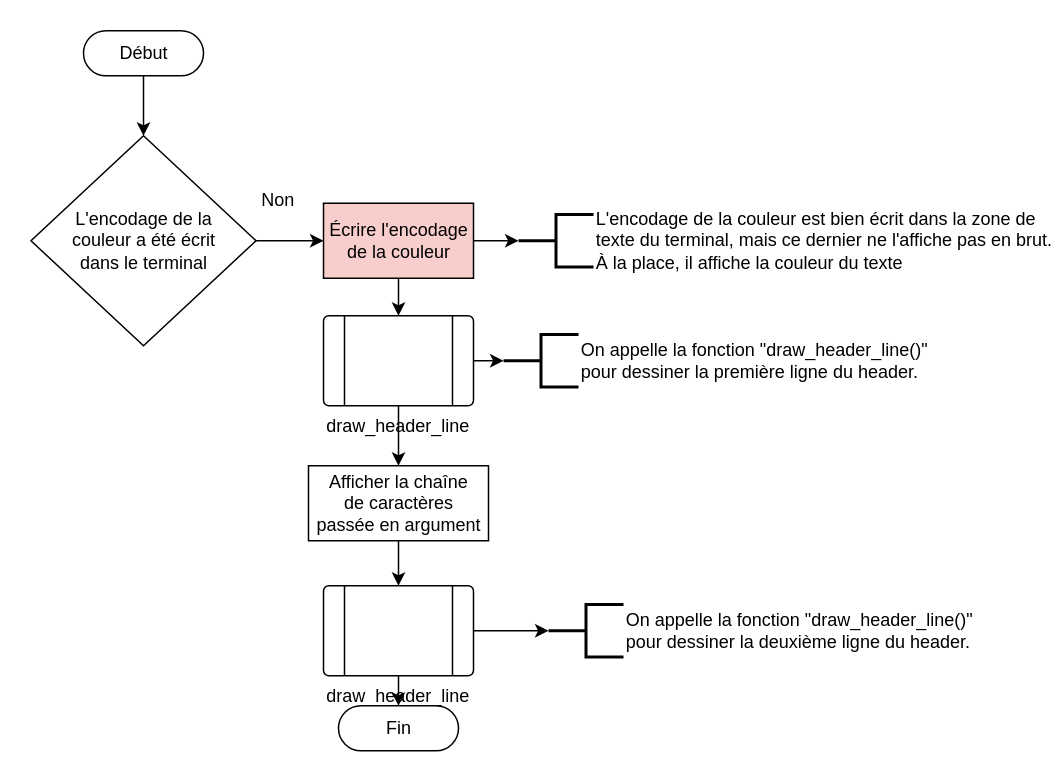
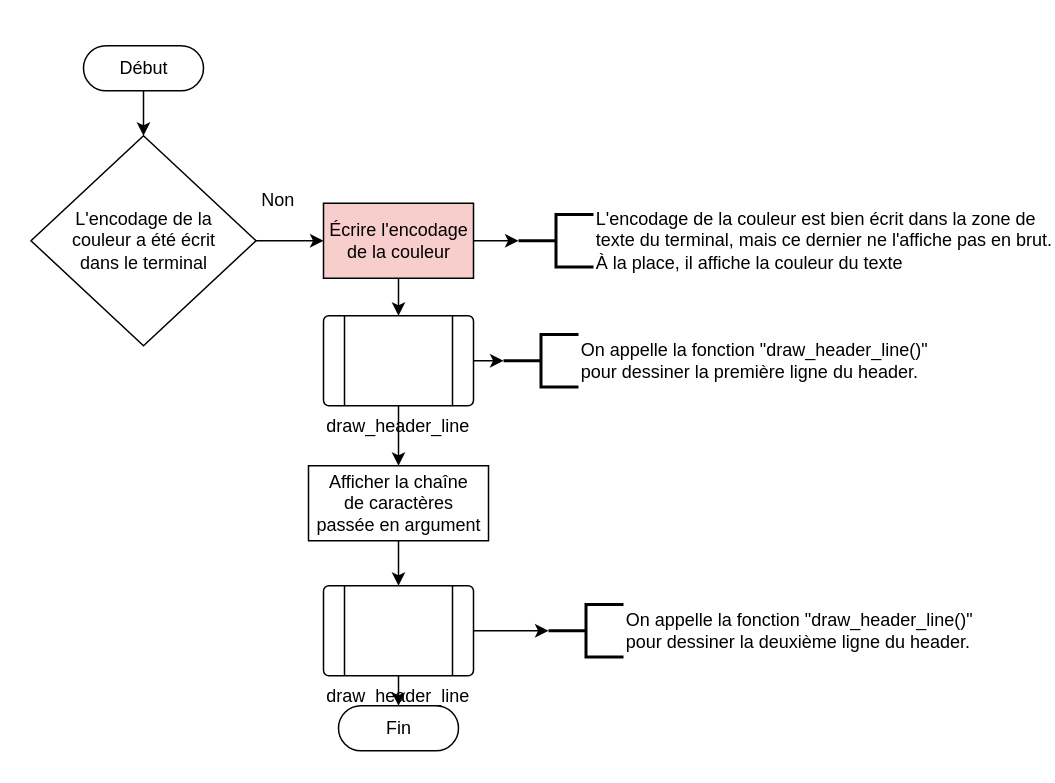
(143, 53) -> (143, 68)
